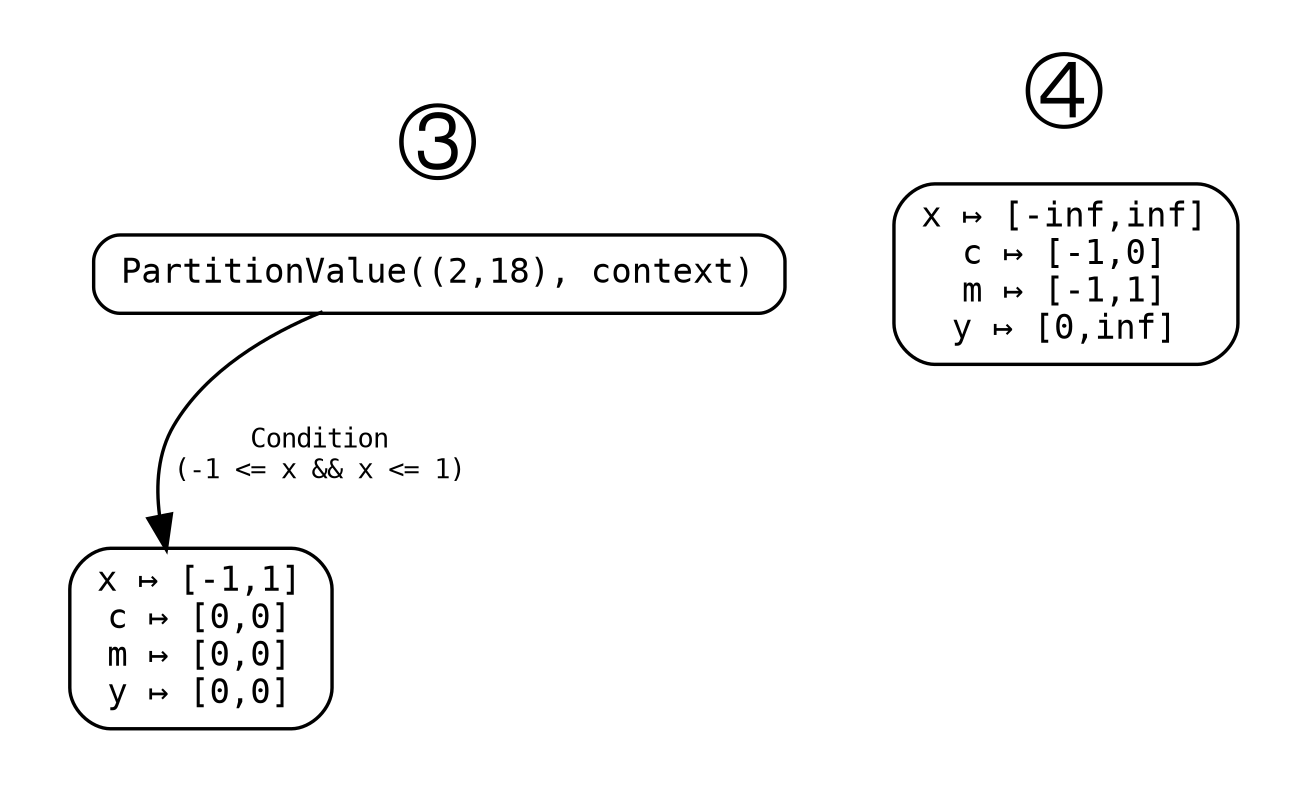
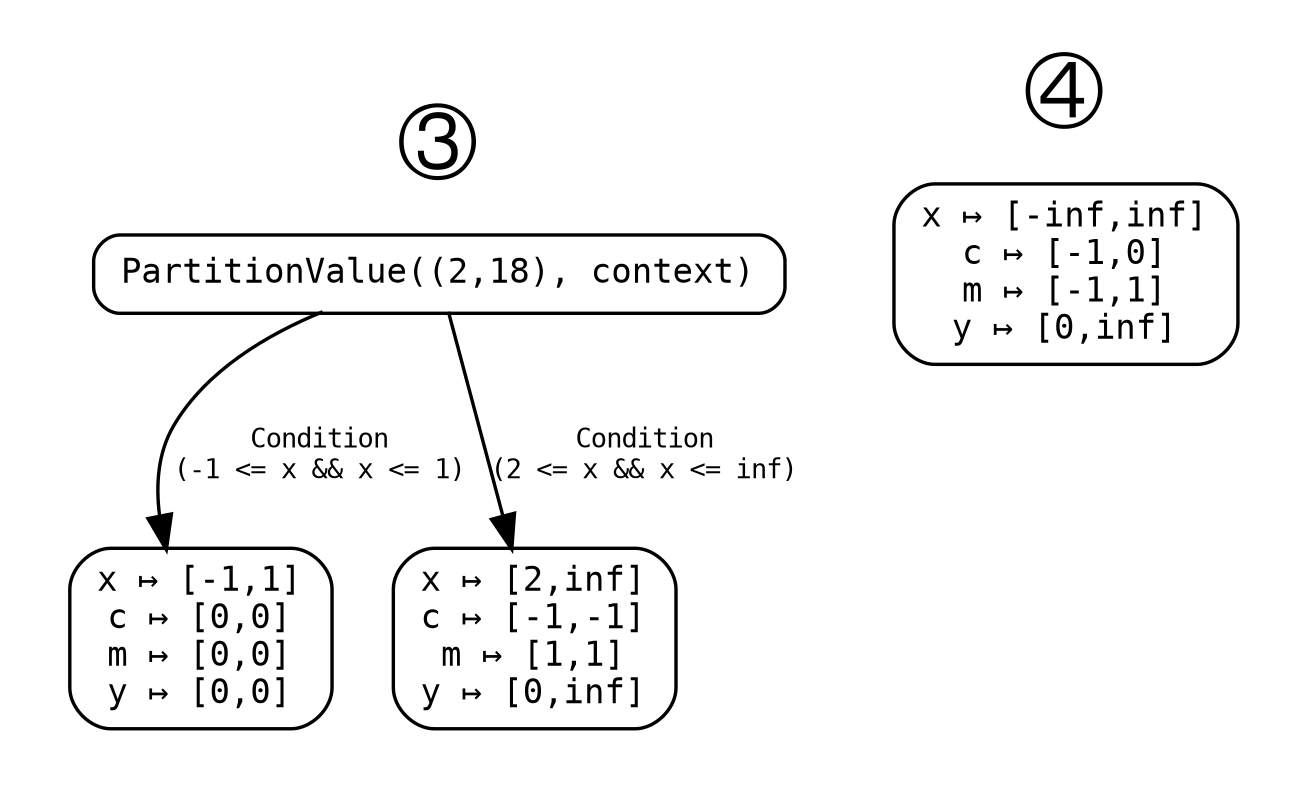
none -> (535, 639)
